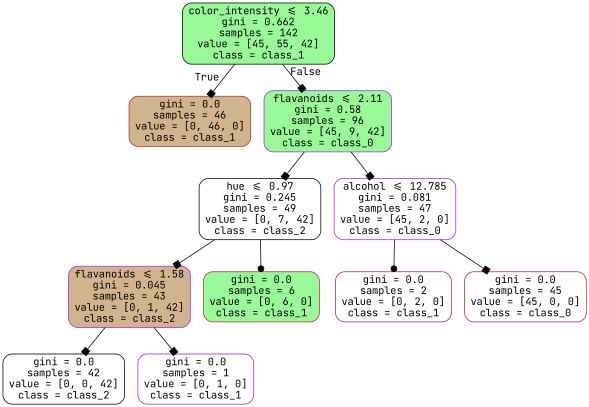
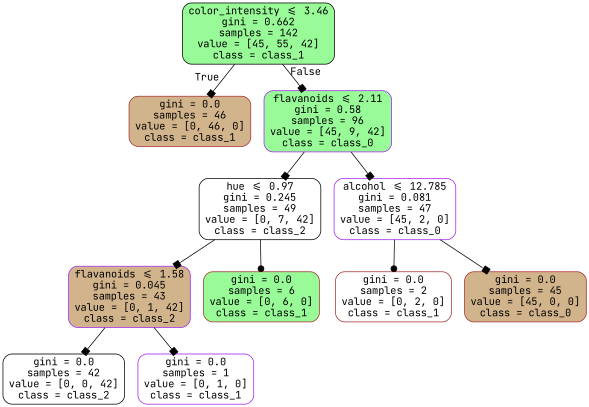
(525, 297) -> (525, 297)
